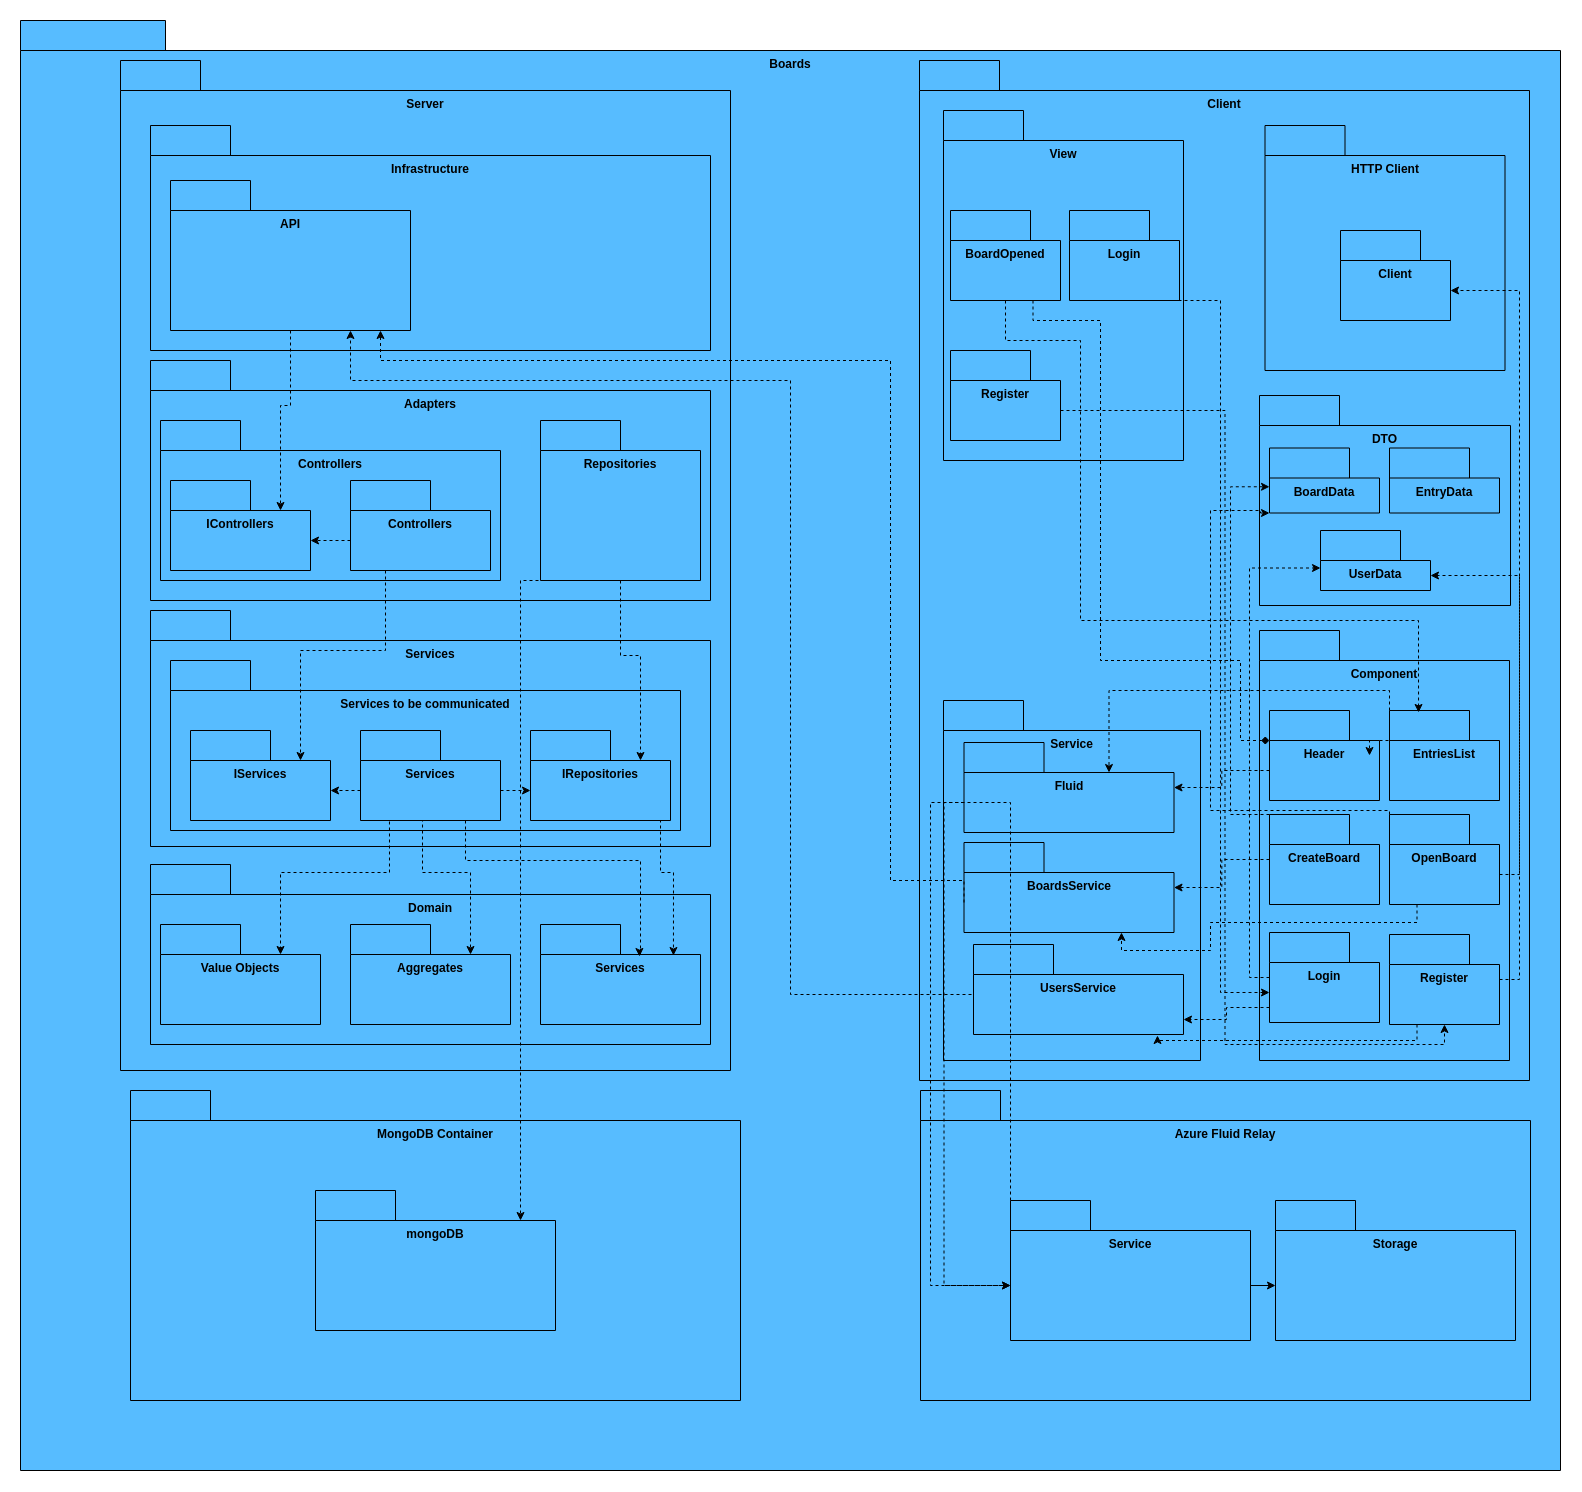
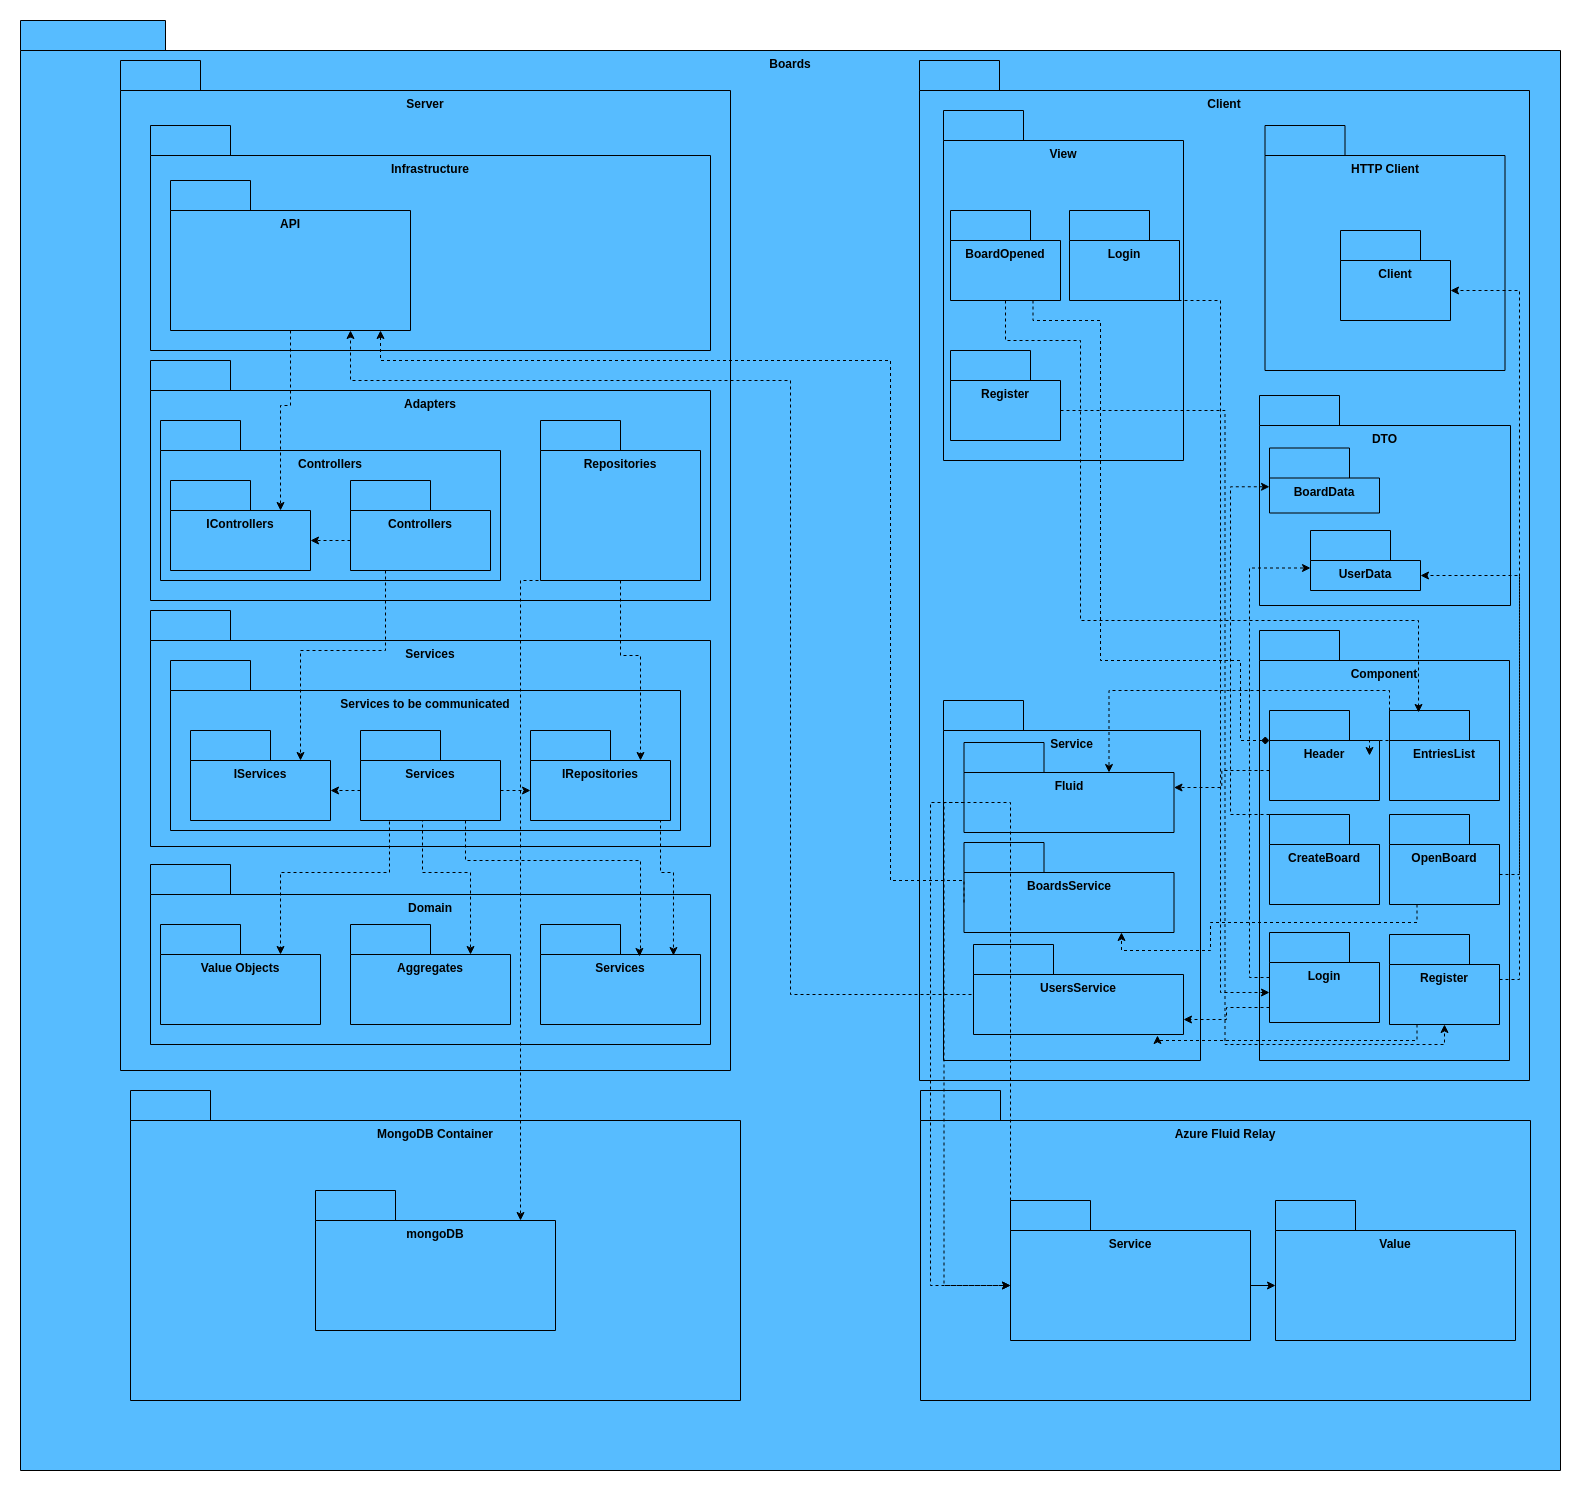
(1445, 481) -> none
(1376, 561) -> (1366, 561)
(1211, 726) -> none
(1222, 871) -> none
(1396, 1245) -> (1396, 1245)
